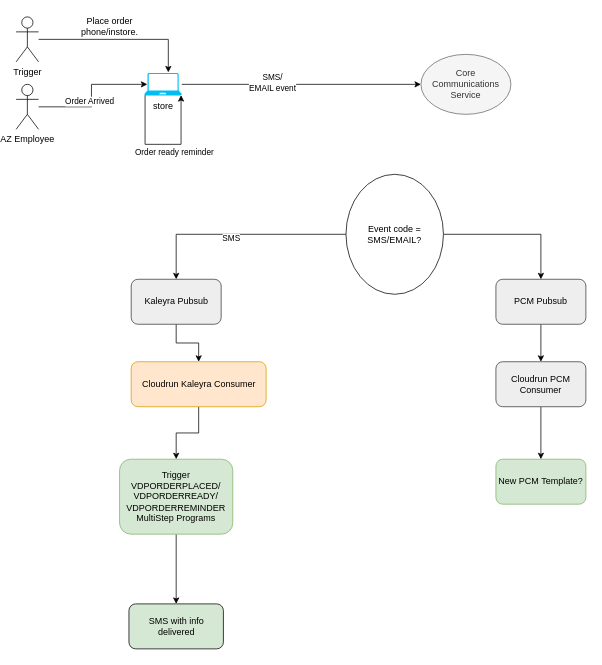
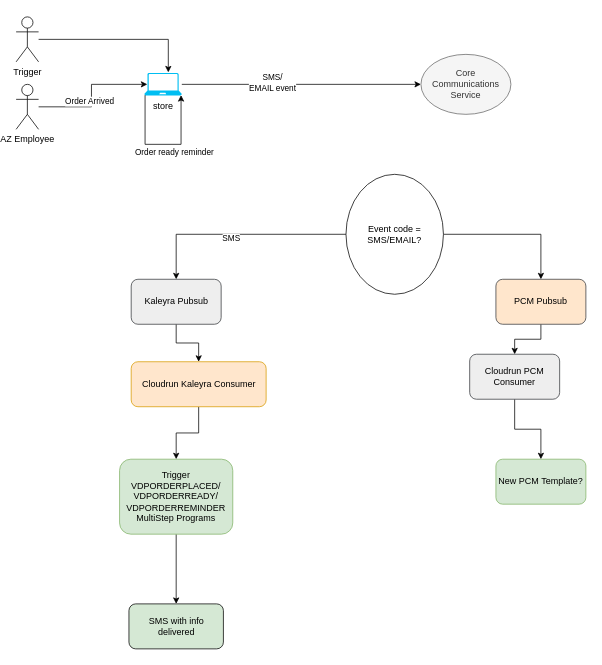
(110, 27) -> none
(541, 302) -> (541, 302)
(541, 384) -> (515, 377)
